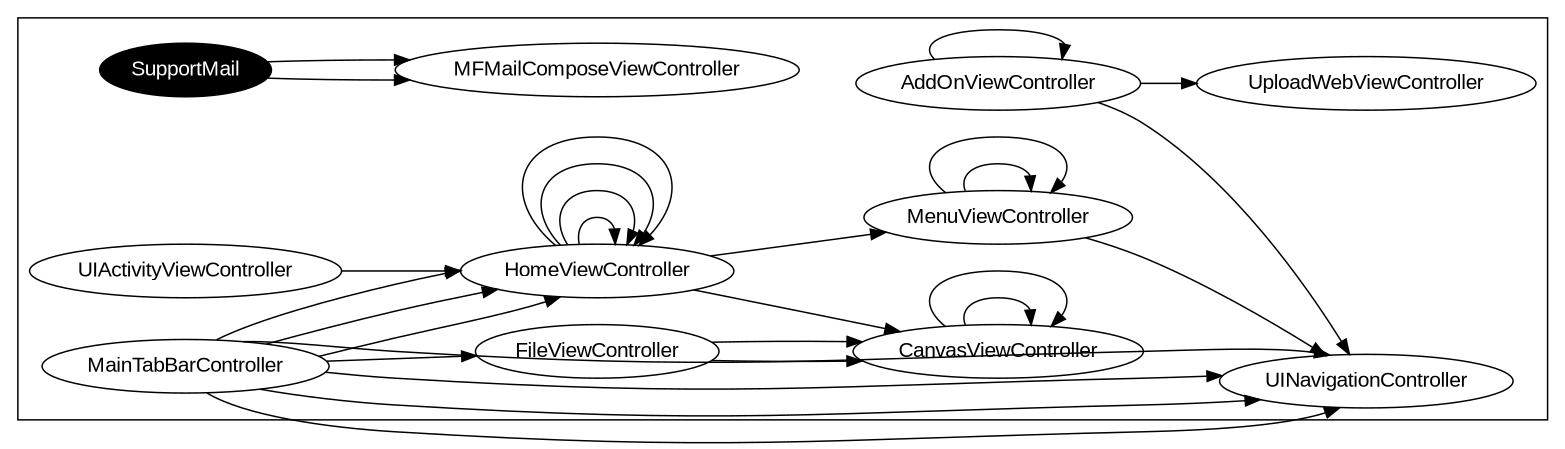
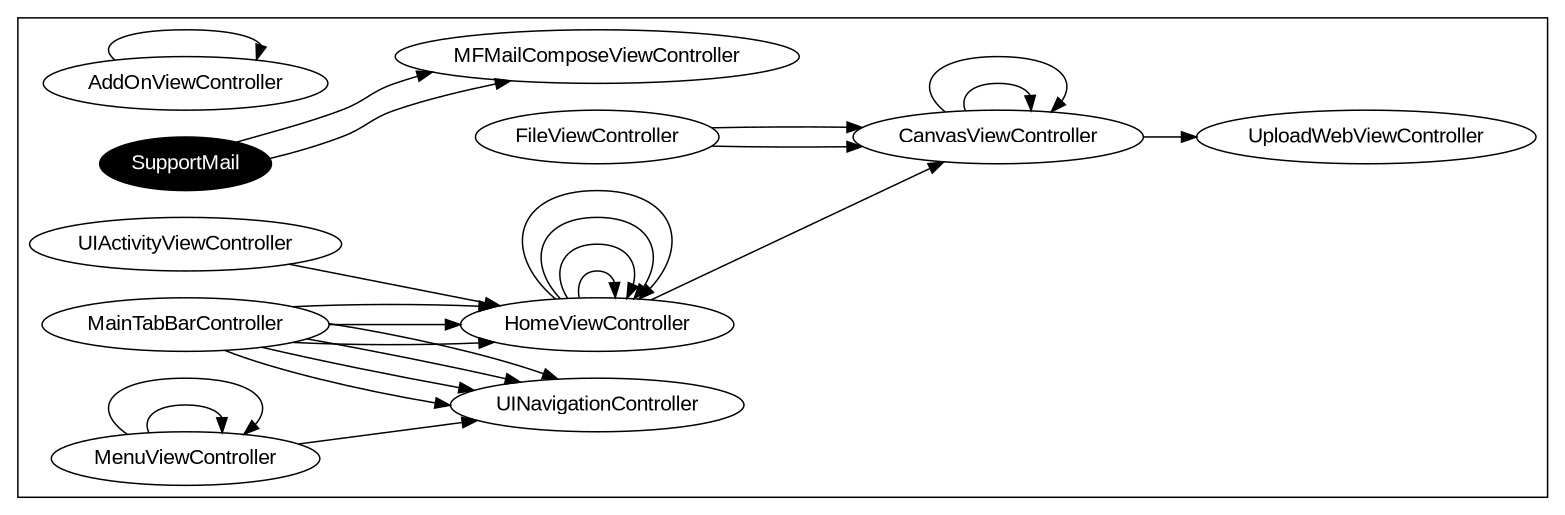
(1161, 83) -> (1162, 137)
(1237, 204) -> none
(791, 245) -> none
(377, 359) -> none
